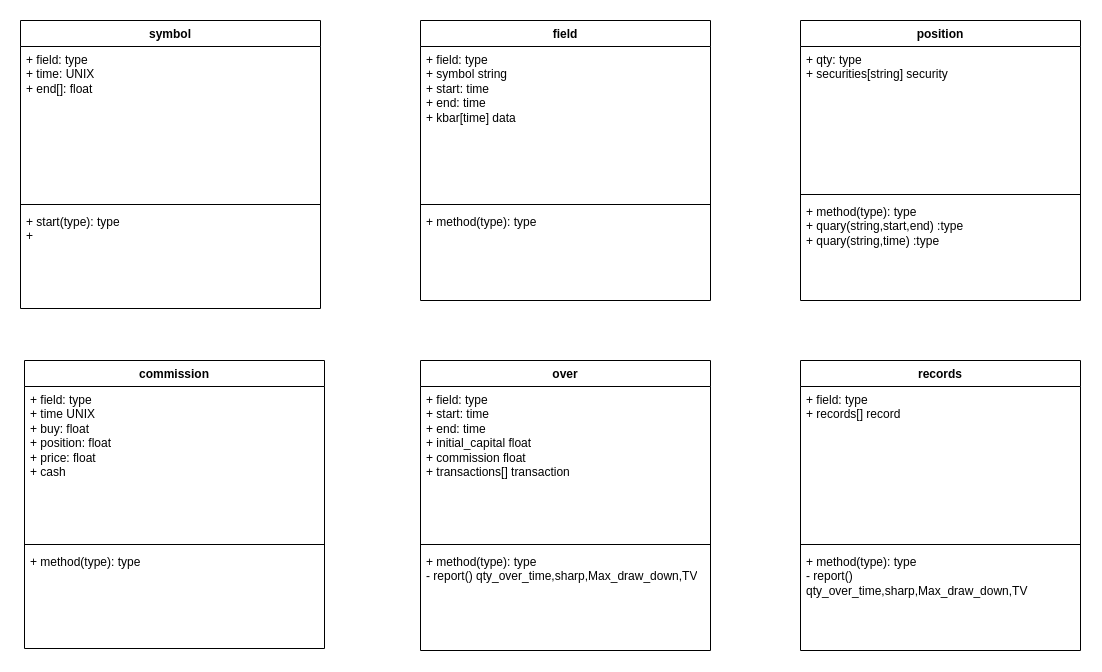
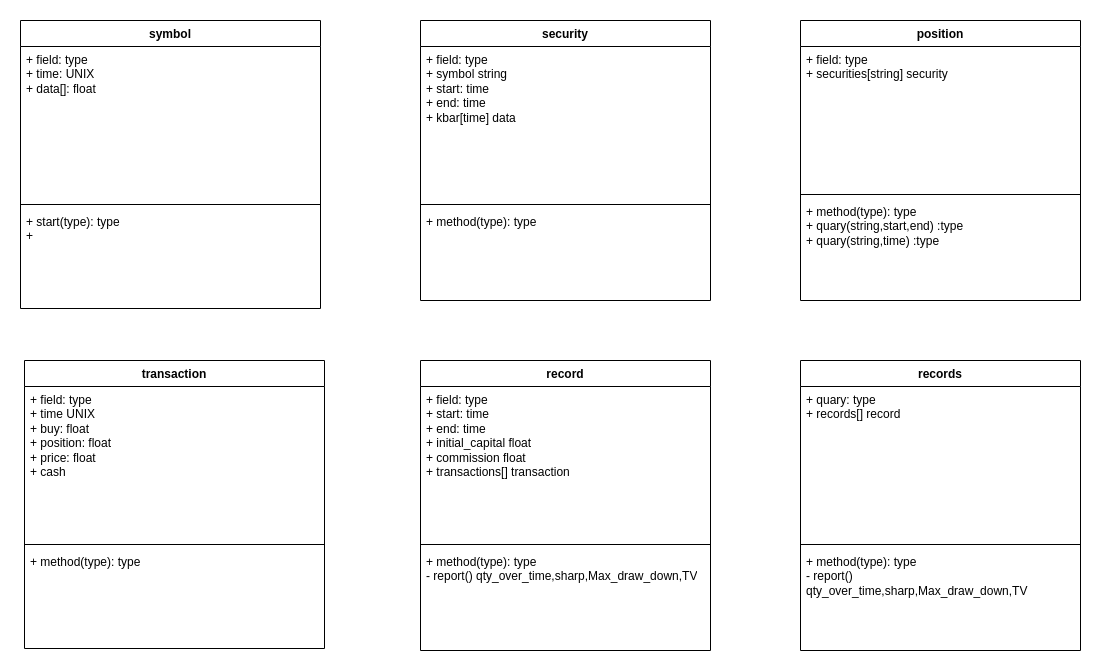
(566, 35) -> (566, 35)
(896, 68) -> (896, 68)
(67, 75) -> (71, 75)
(175, 375) -> (175, 375)
(566, 375) -> (566, 375)
(864, 408) -> (864, 408)
